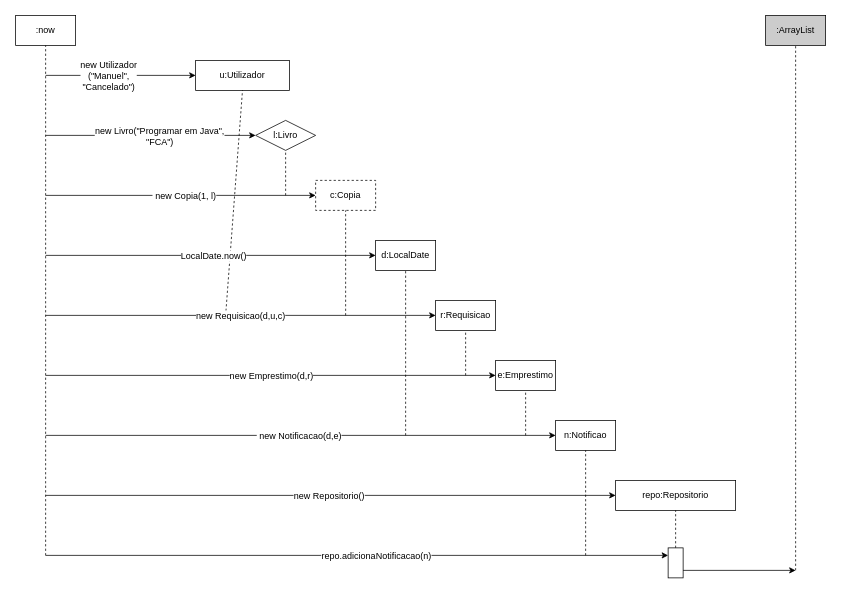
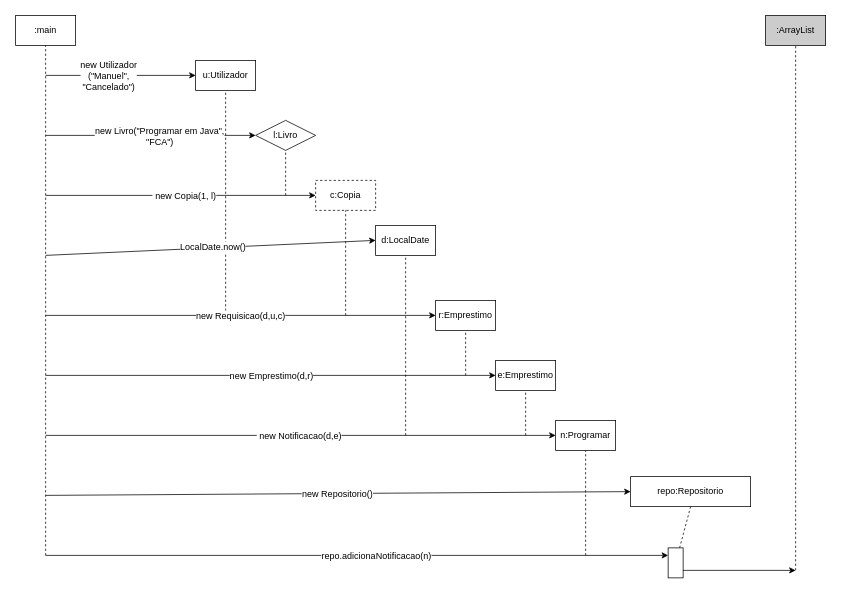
(45, 30) -> (45, 30)
(242, 75) -> (225, 75)
(405, 255) -> (405, 240)
(465, 315) -> (465, 315)
(585, 435) -> (585, 435)
(675, 495) -> (690, 492)
